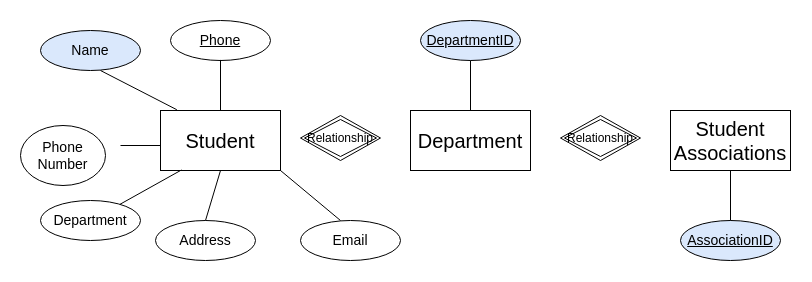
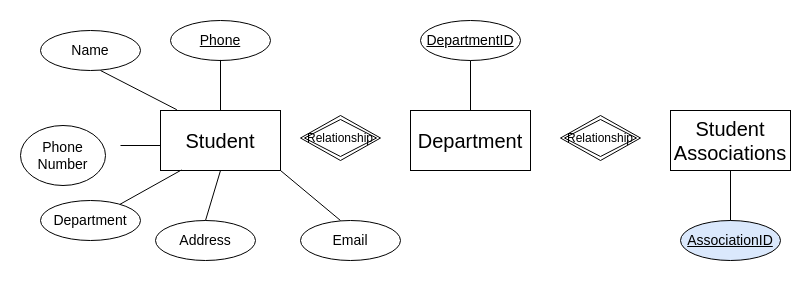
(471, 41) -> (471, 41)
(91, 51) -> (91, 51)
